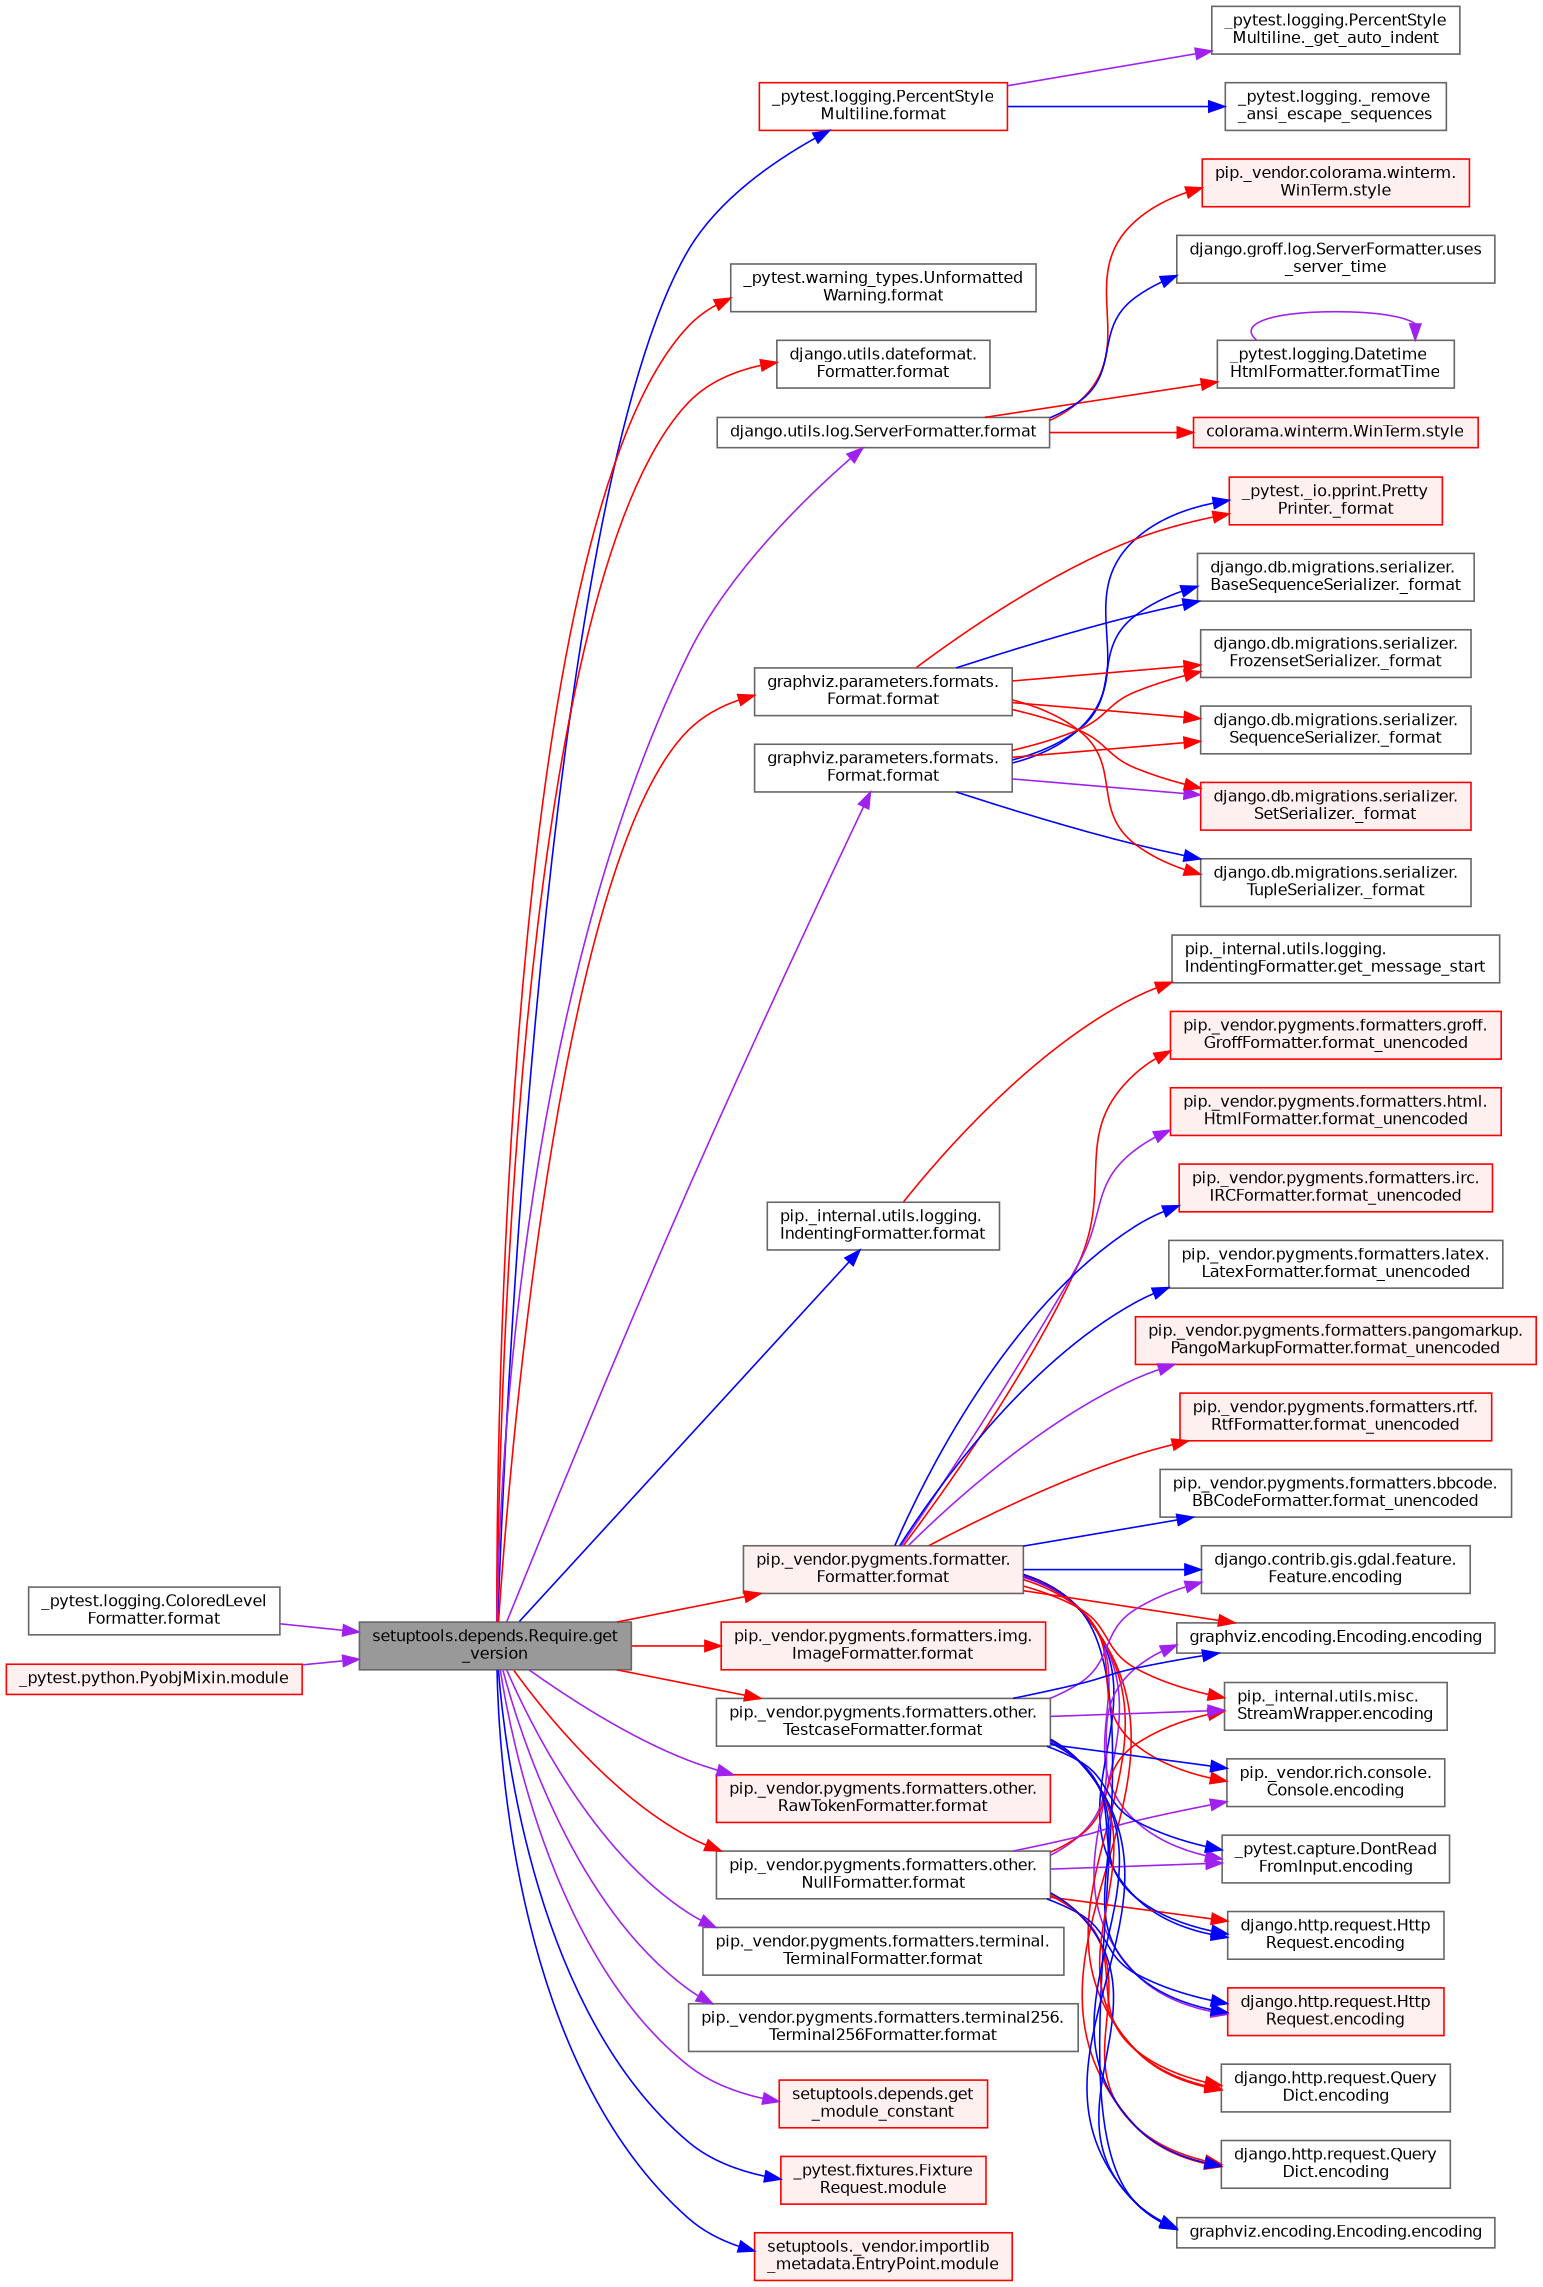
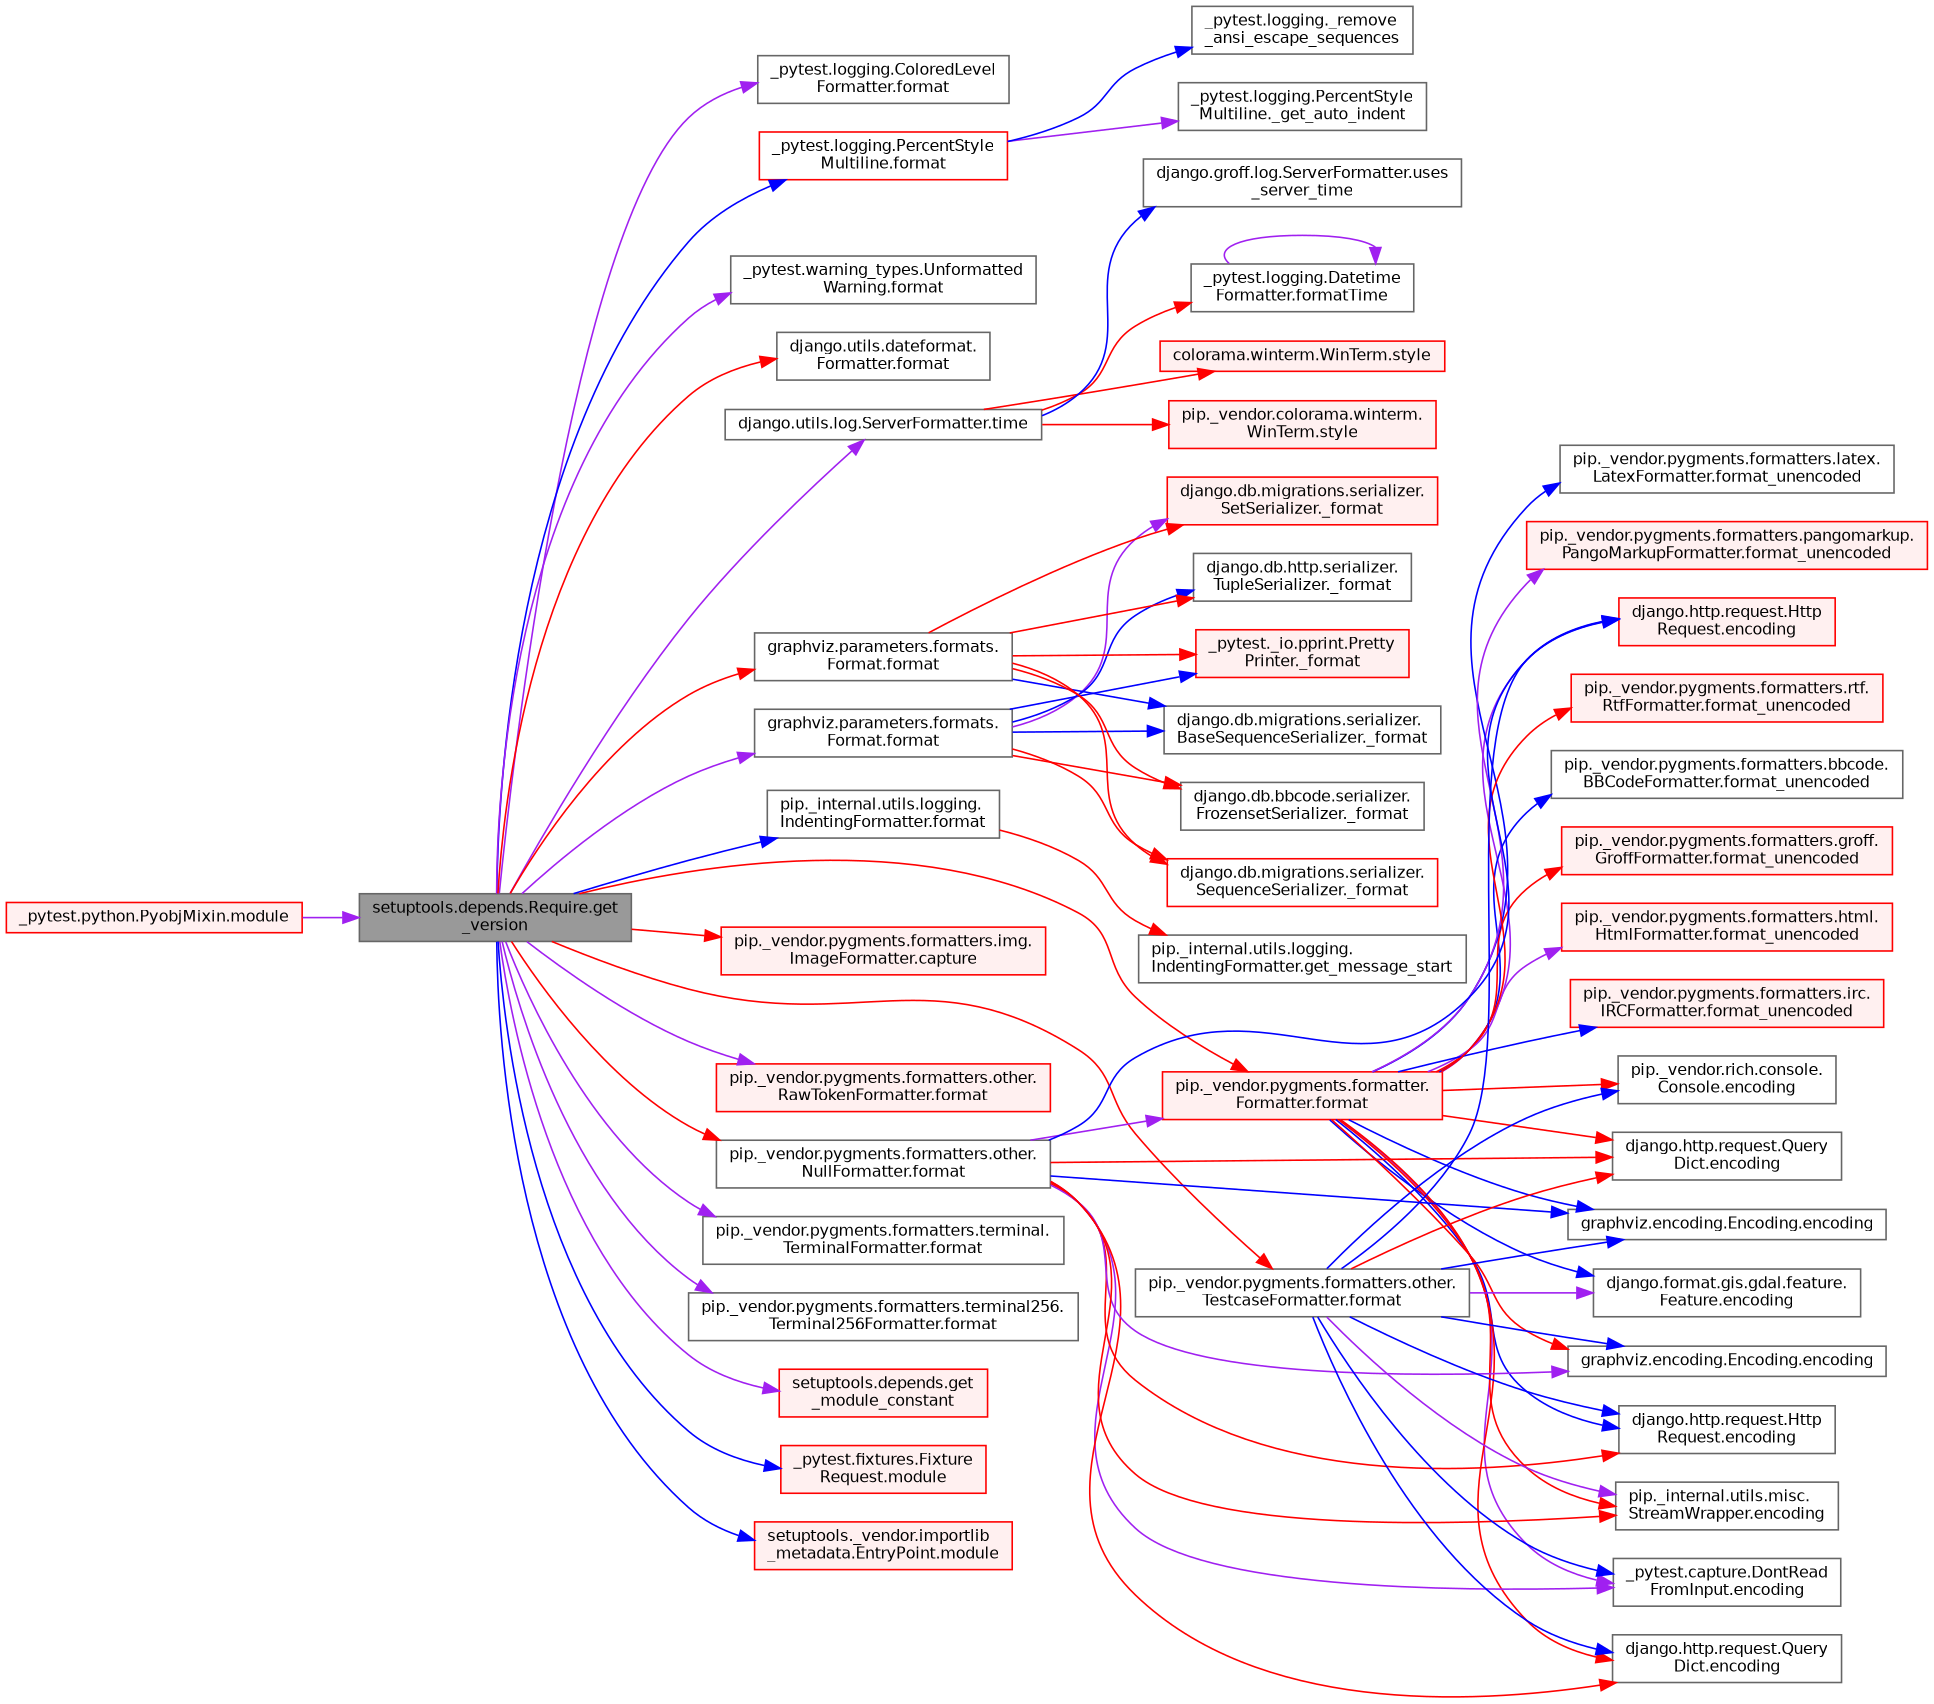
(1336, 364) -> (1302, 288)
(883, 433) -> (883, 425)
(1336, 654) -> (1302, 806)
(1336, 730) -> (1302, 883)
(1336, 883) -> (1302, 577)
(531, 909) -> (565, 508)
(883, 1570) -> (1302, 1096)
(1336, 1570) -> (1727, 1293)
(312, 1627) -> (572, 422)
(883, 1646) -> (883, 951)
(1151, 1817) -> (1088, 1131)
